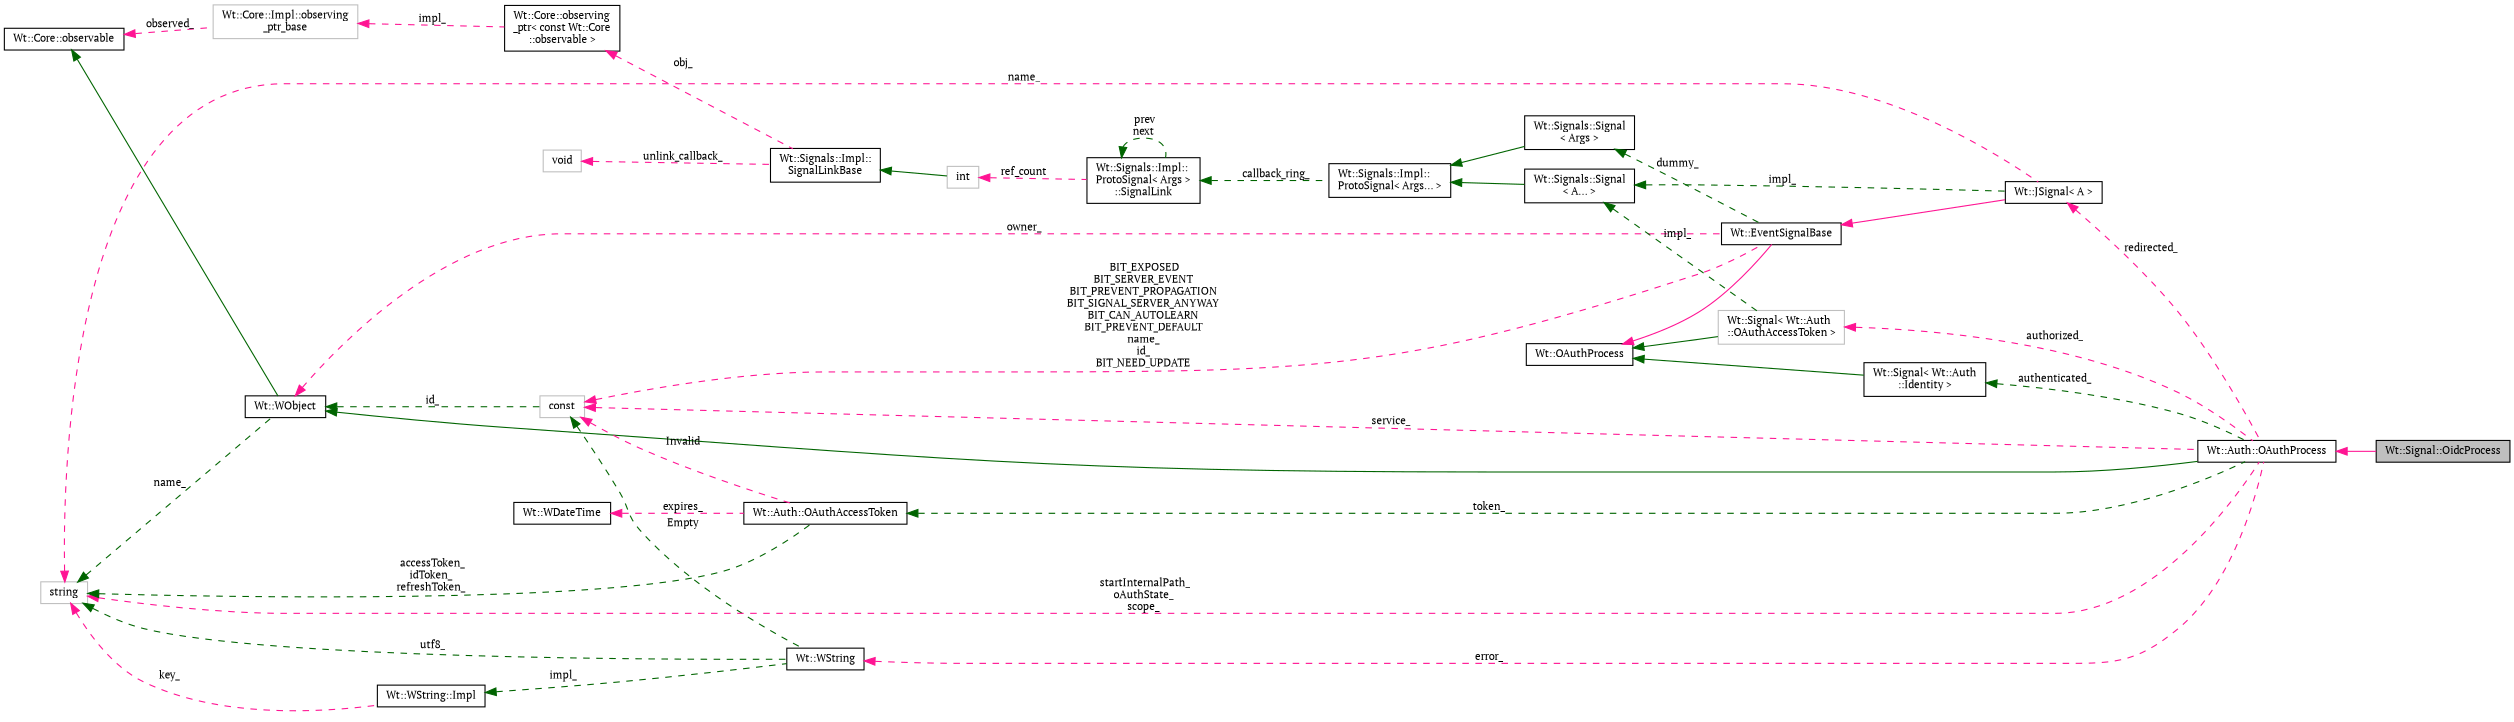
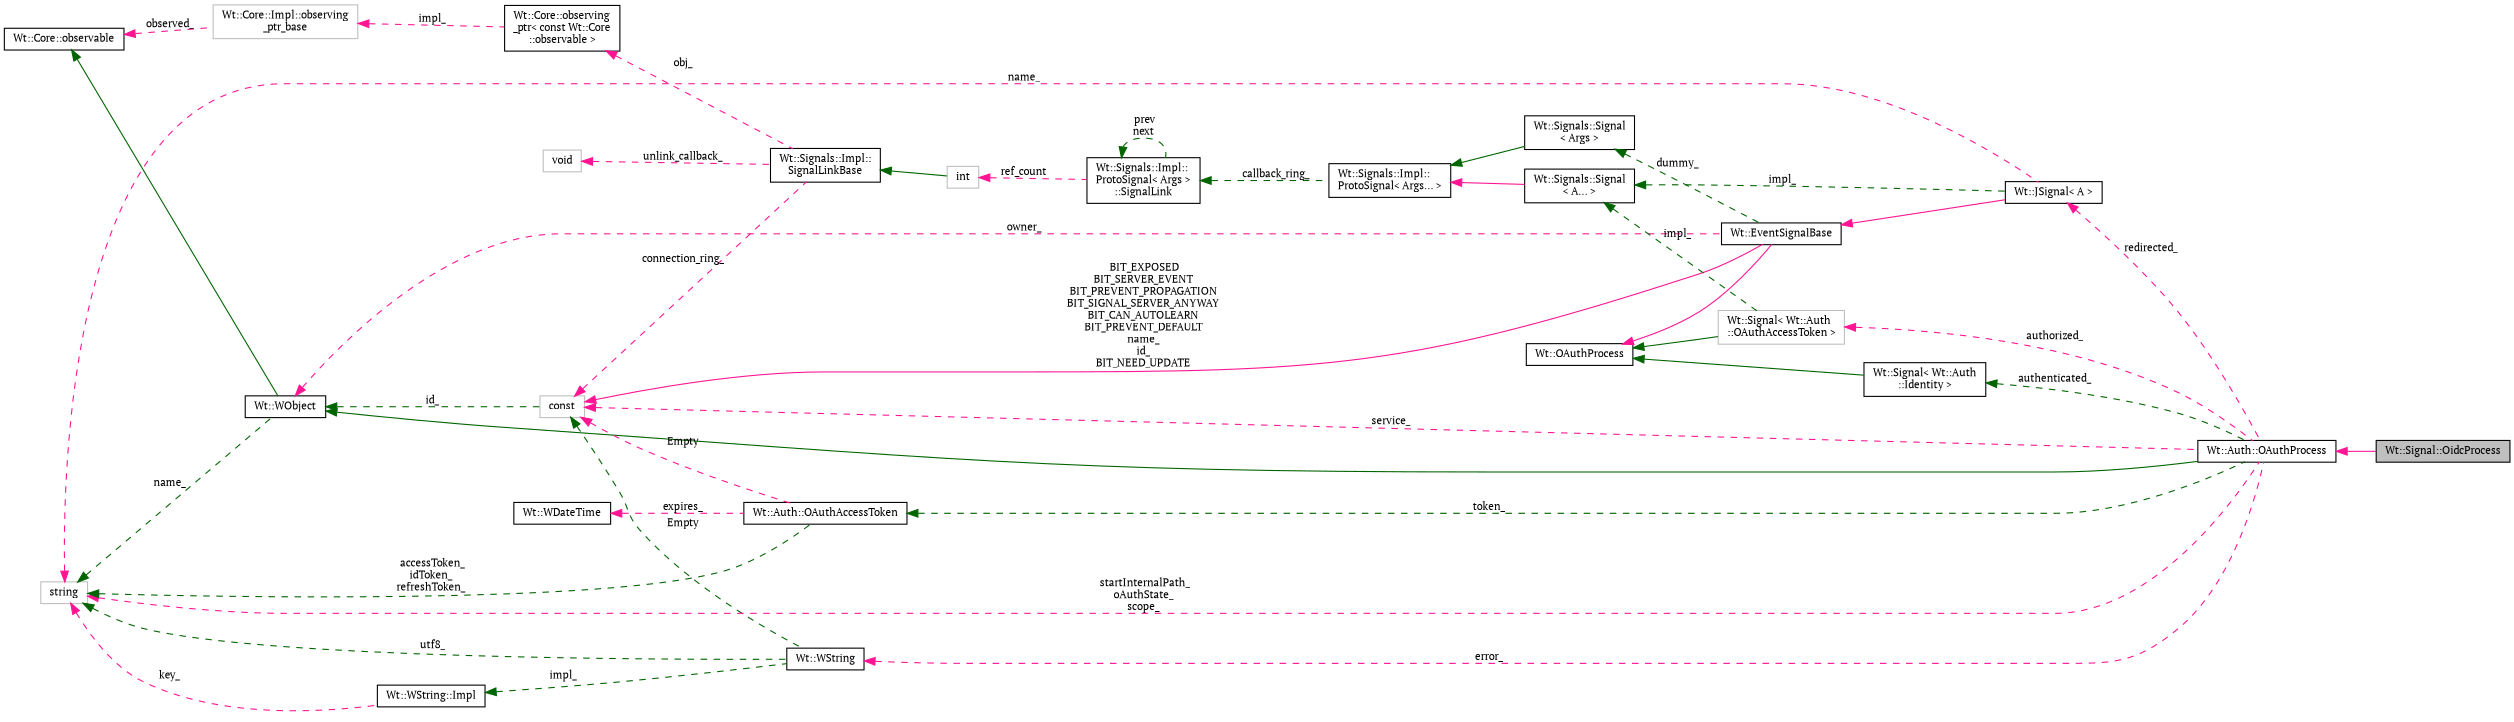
(1493, 183) -> (1493, 183)
none -> (695, 285)
(1187, 370) -> (1187, 370)
(682, 442) -> (682, 442)
